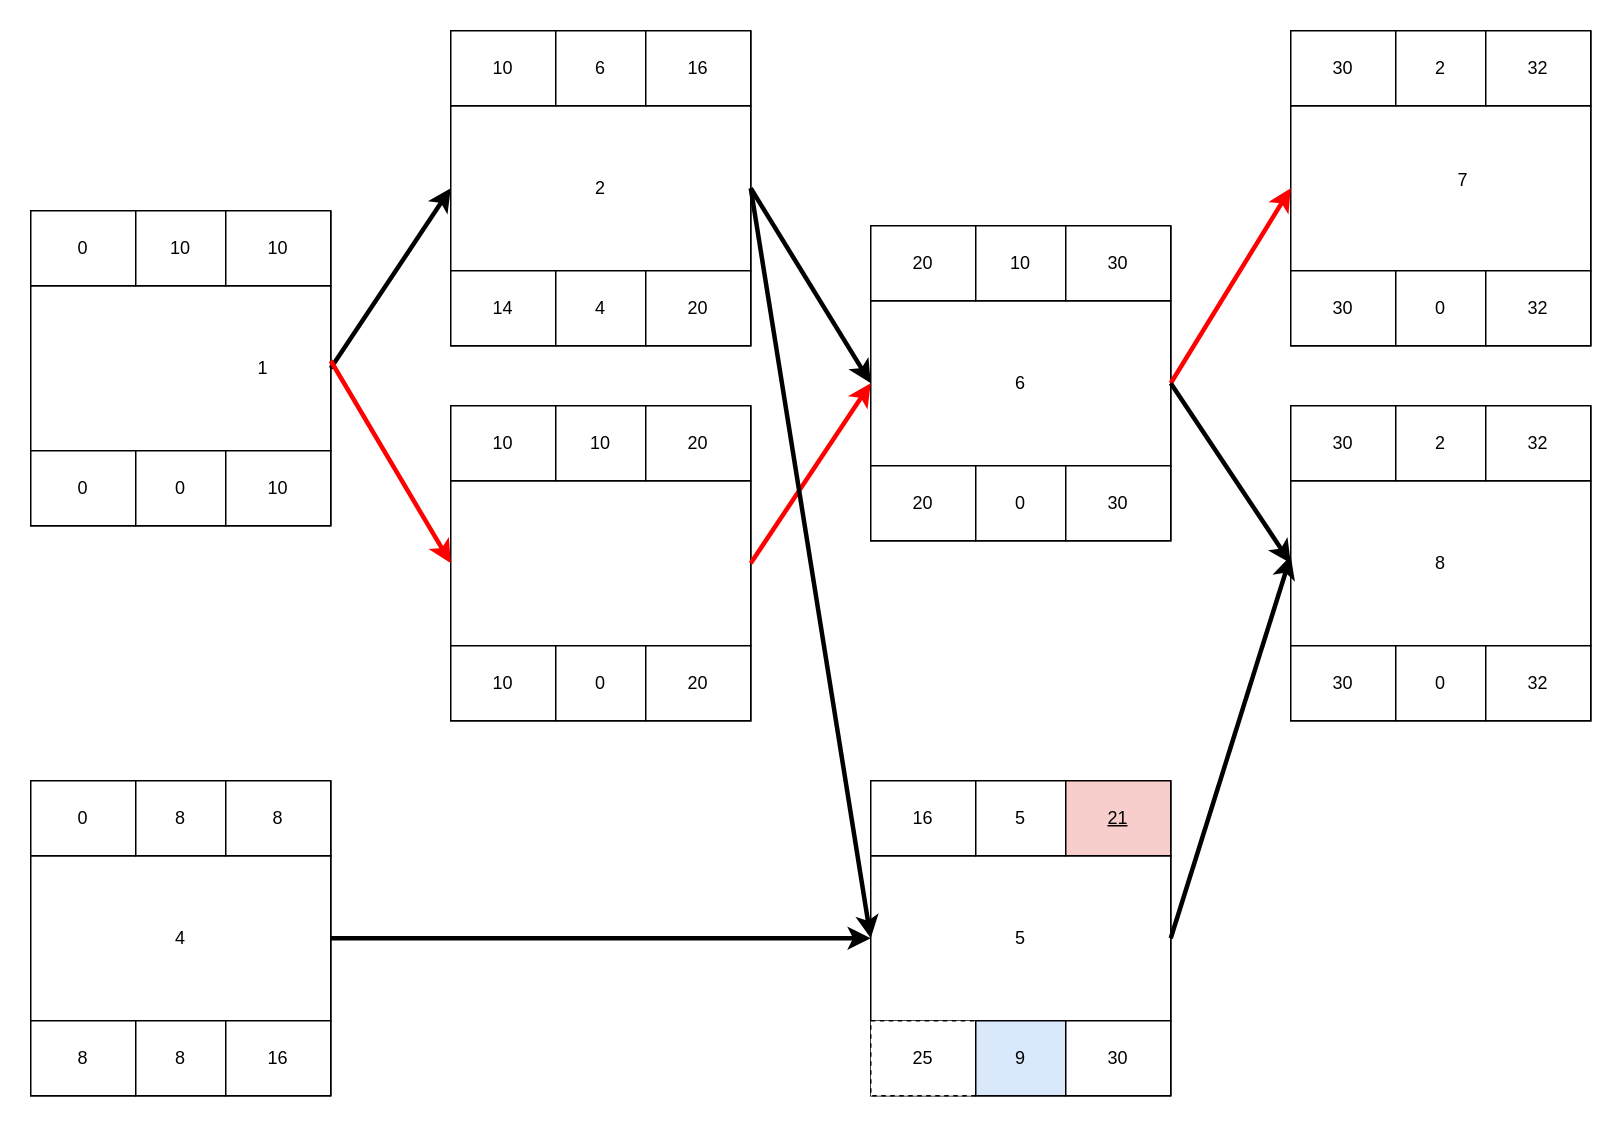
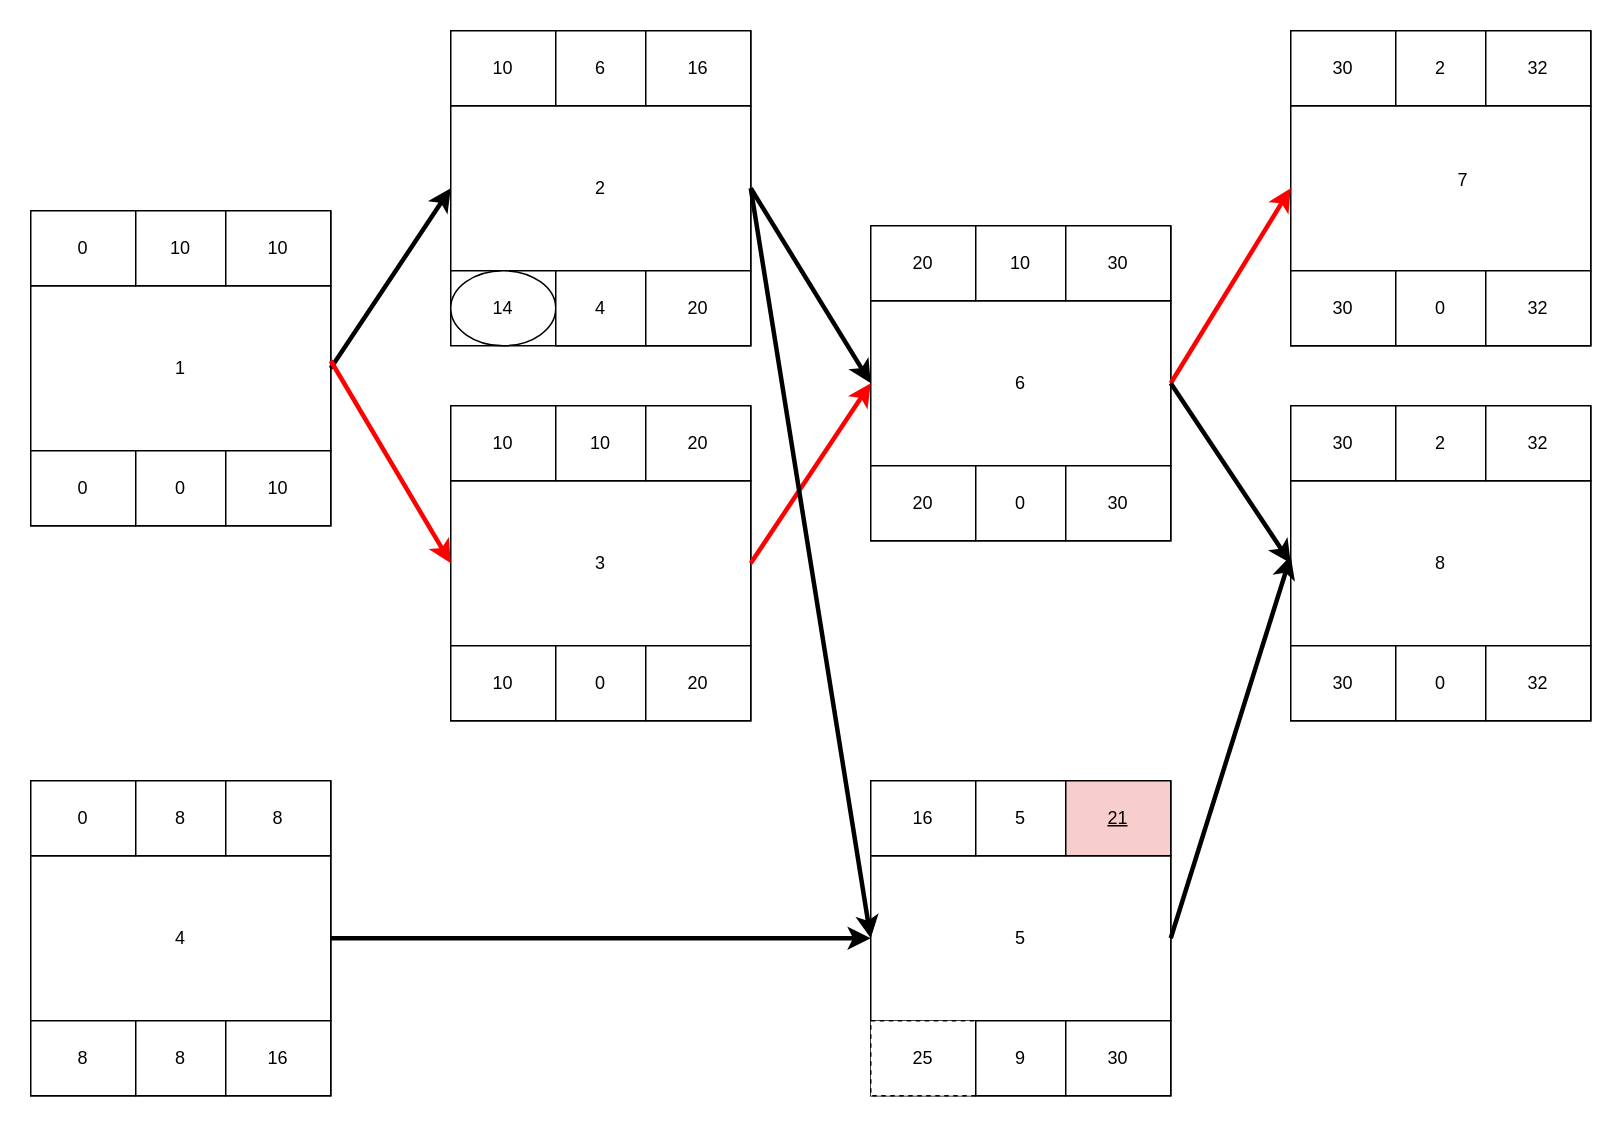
(503, 308) -> (503, 308)
(263, 368) -> (181, 368)
none -> (601, 563)
(1021, 1058) -> (1021, 1058)
